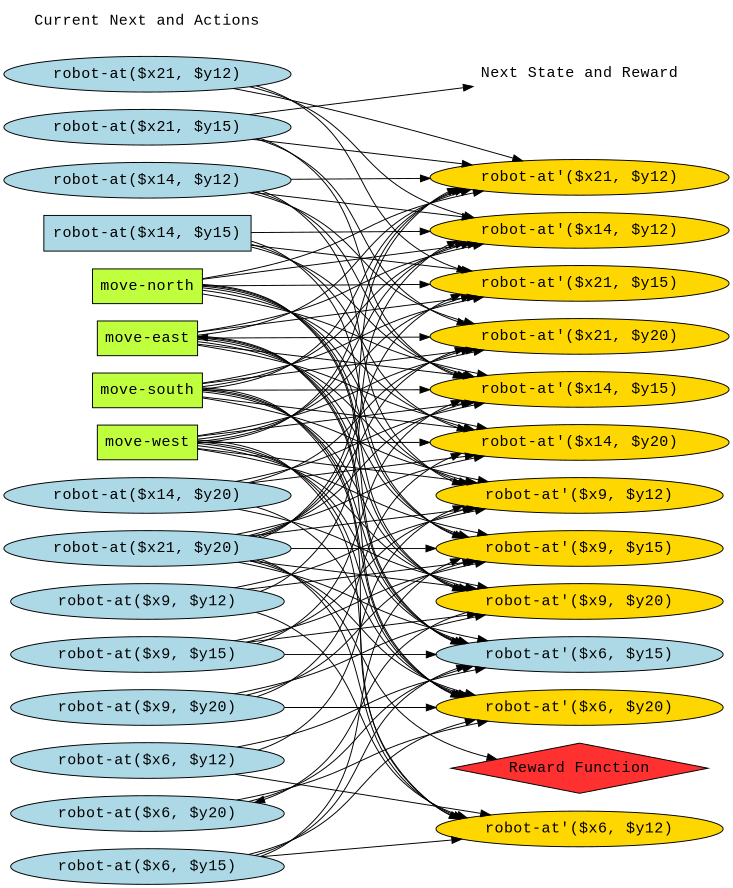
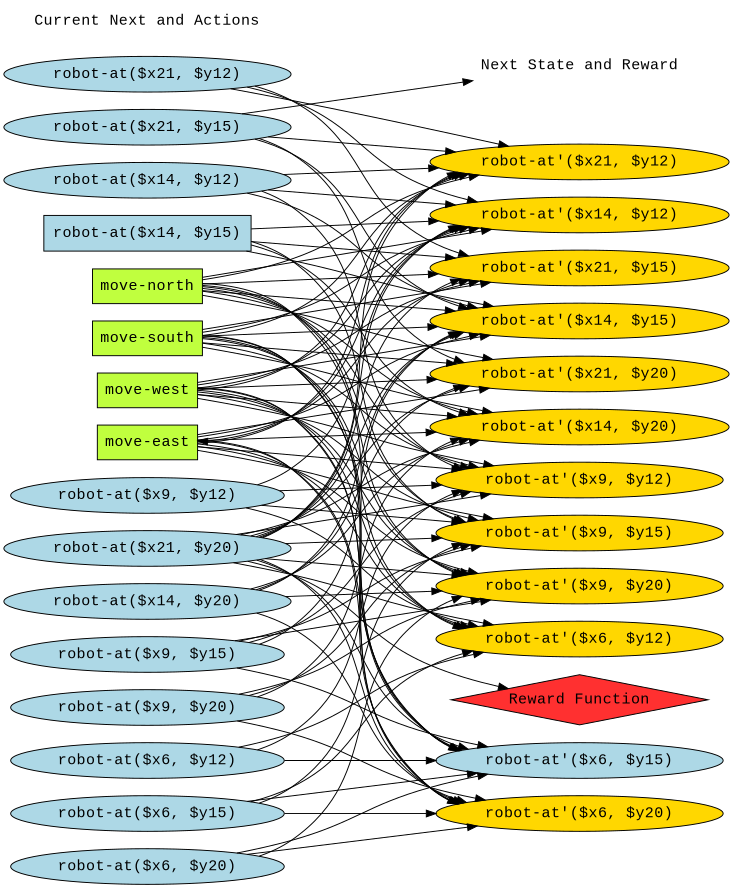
(349, 246) -> (329, 321)
none -> (359, 387)
none -> (343, 514)
(350, 728) -> (355, 747)
